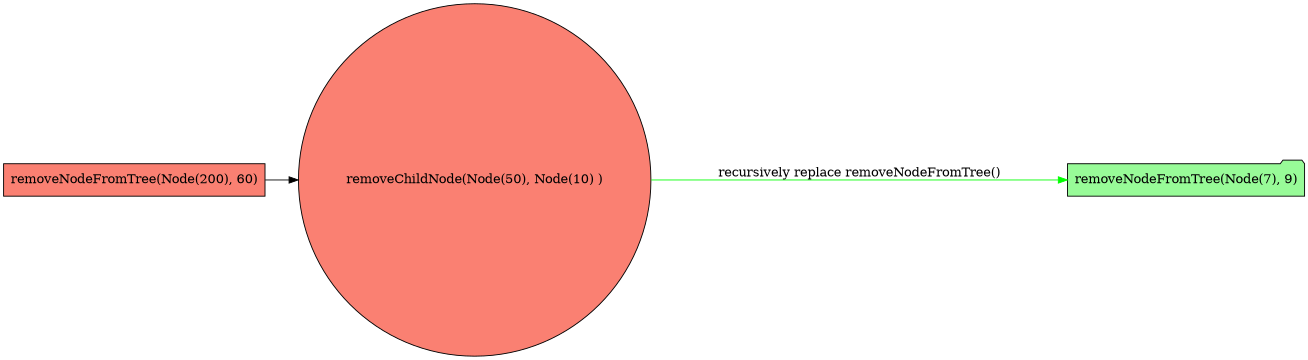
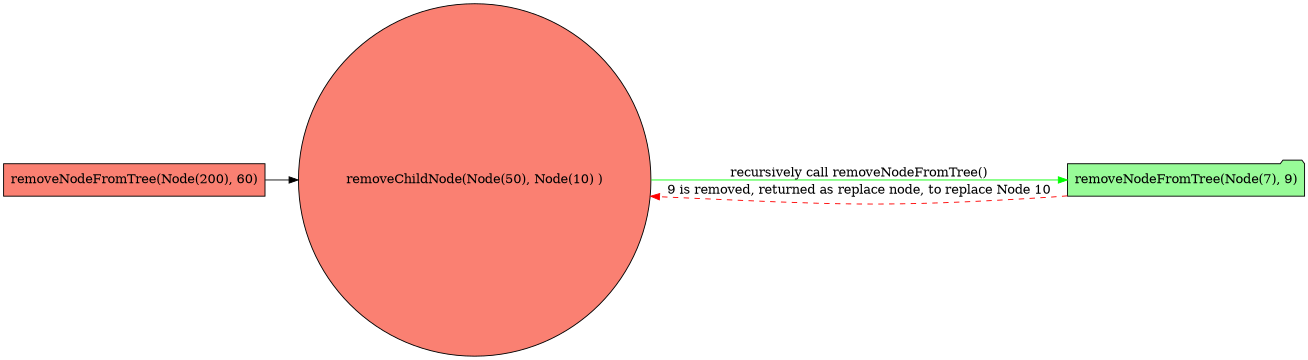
(859, 173) -> (859, 173)
none -> (864, 204)
